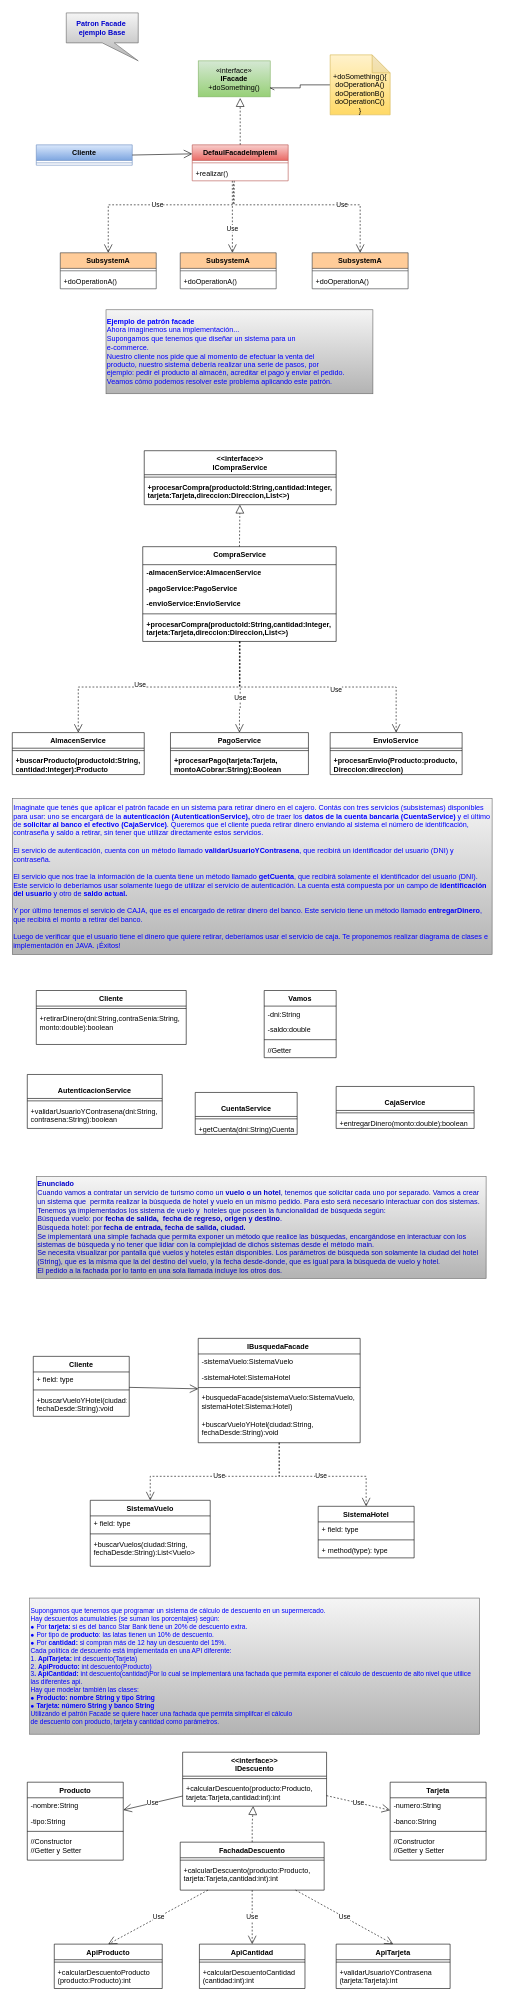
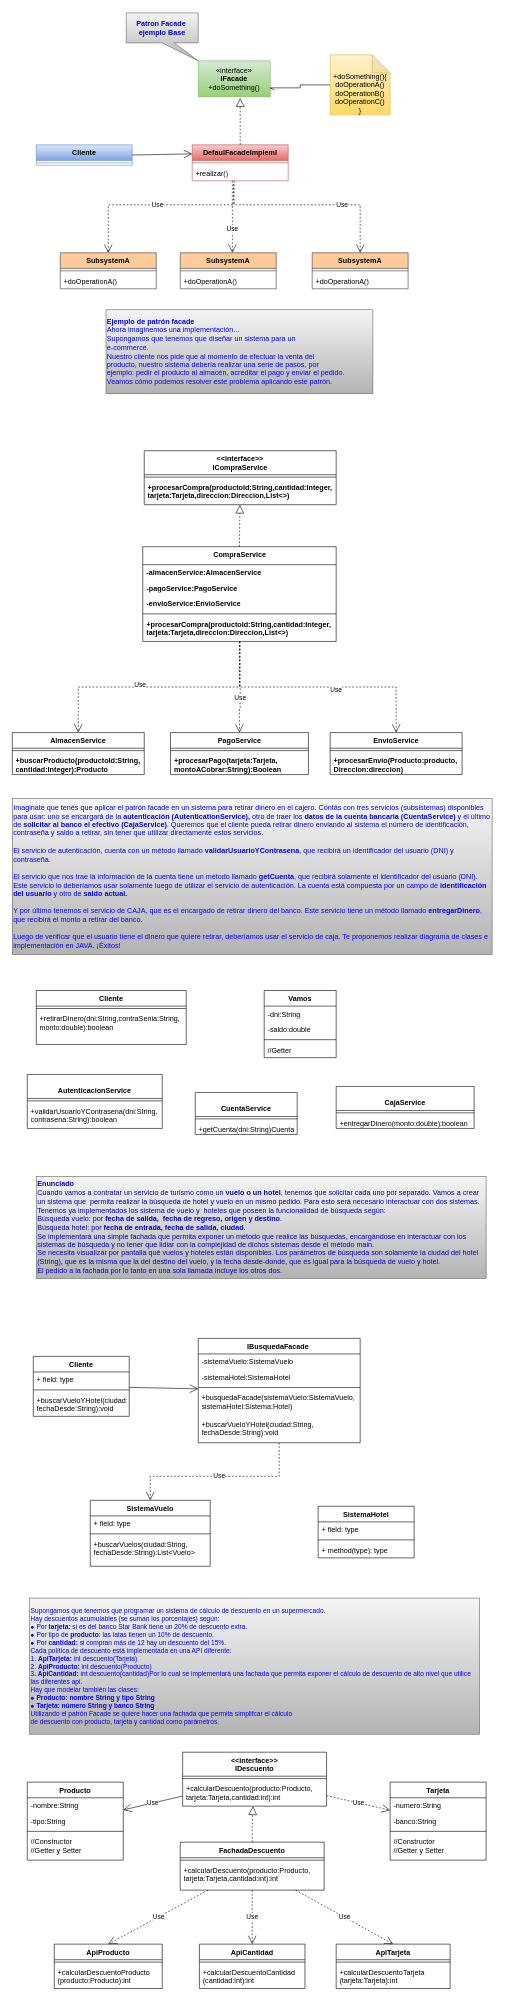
(102, 36) -> (162, 36)
(337, 1476) -> none
(390, 1978) -> (388, 1978)
